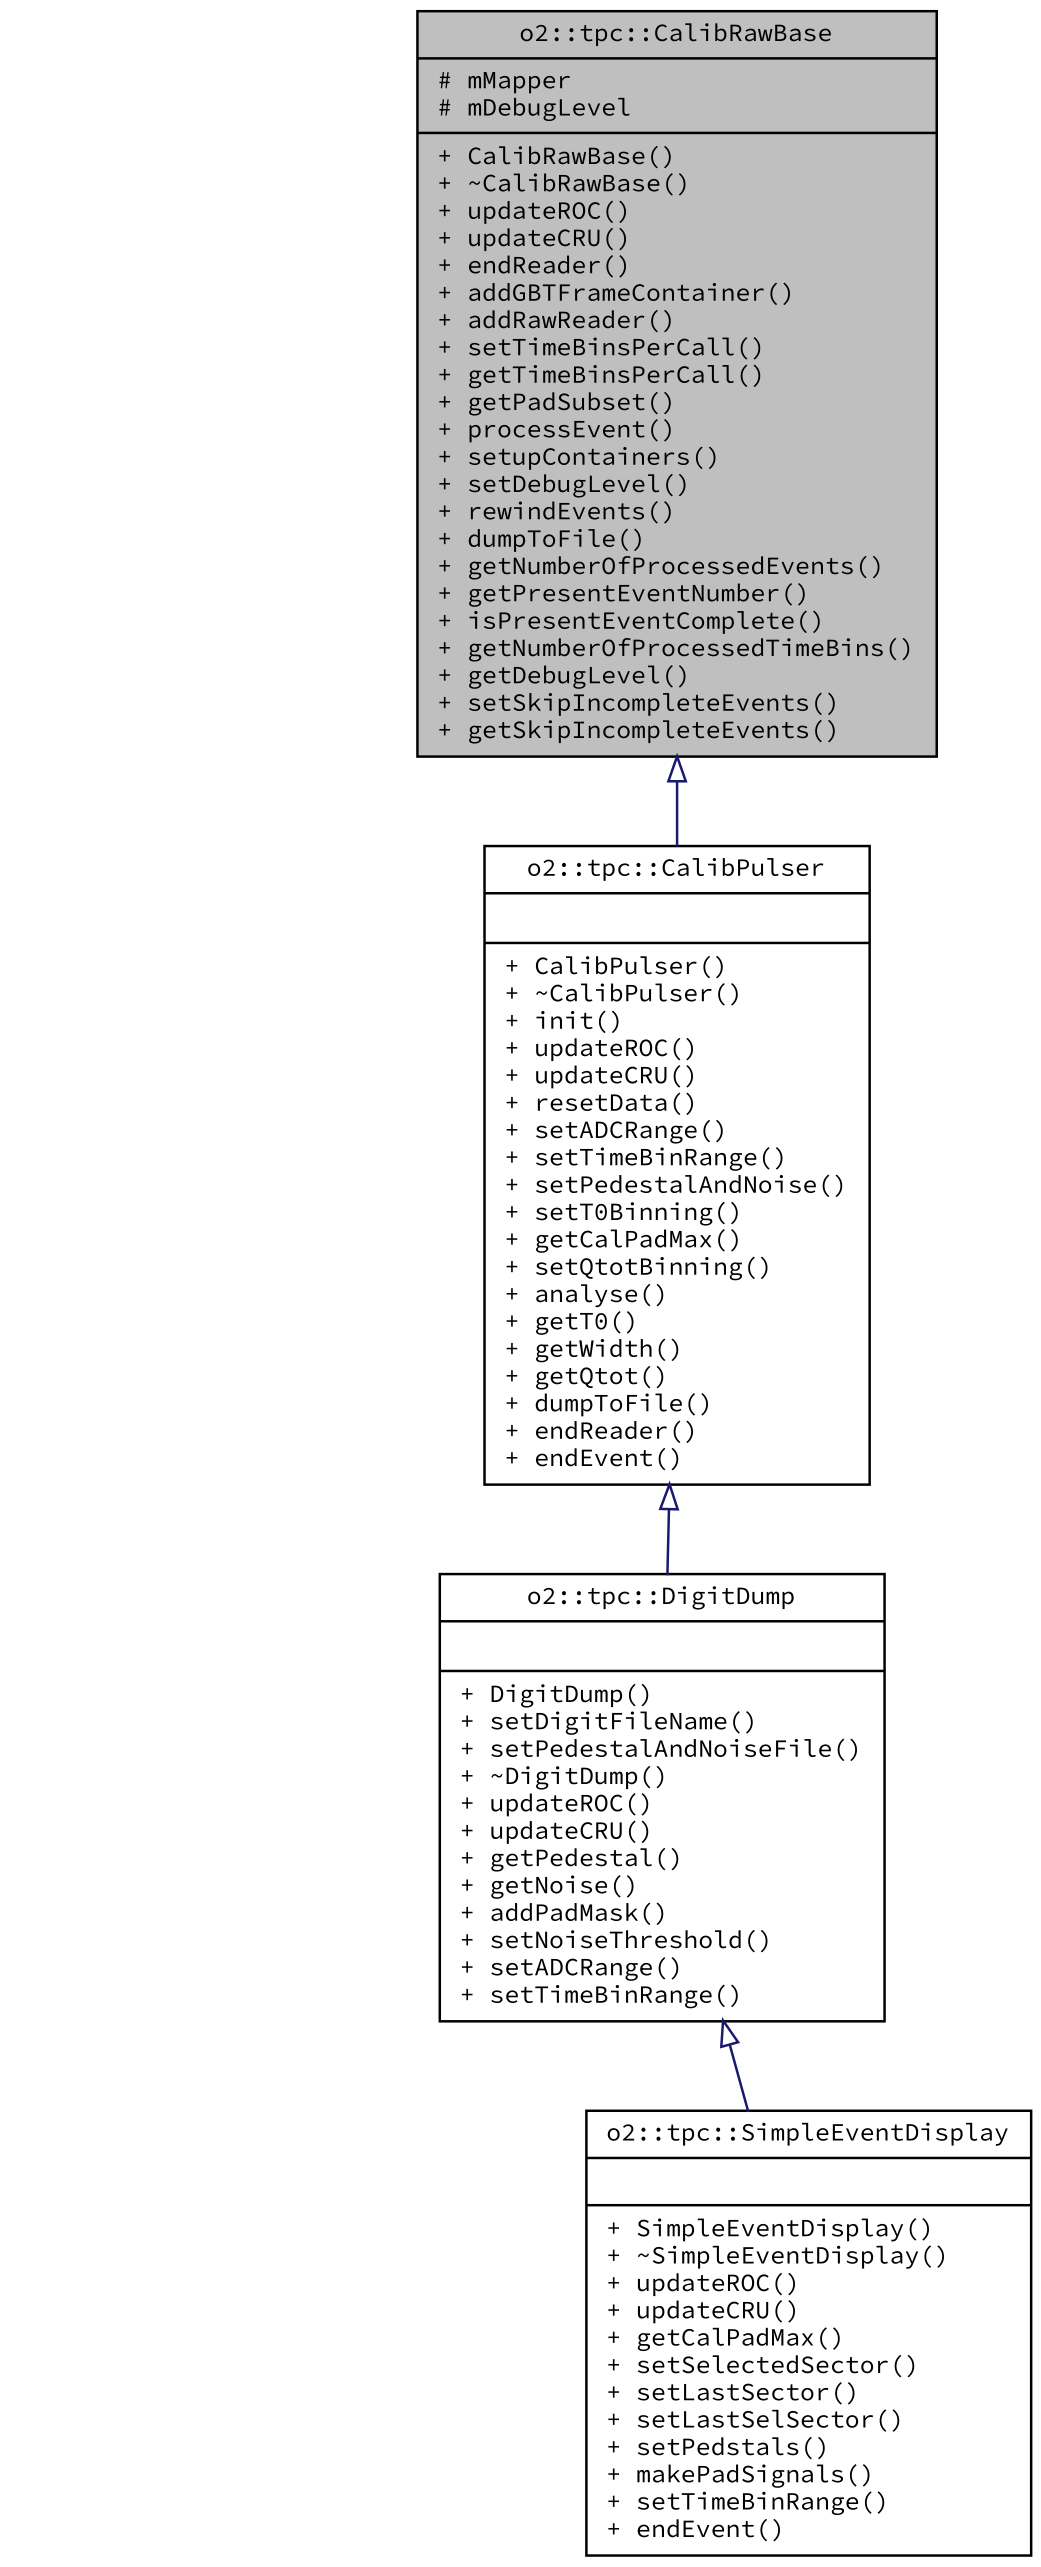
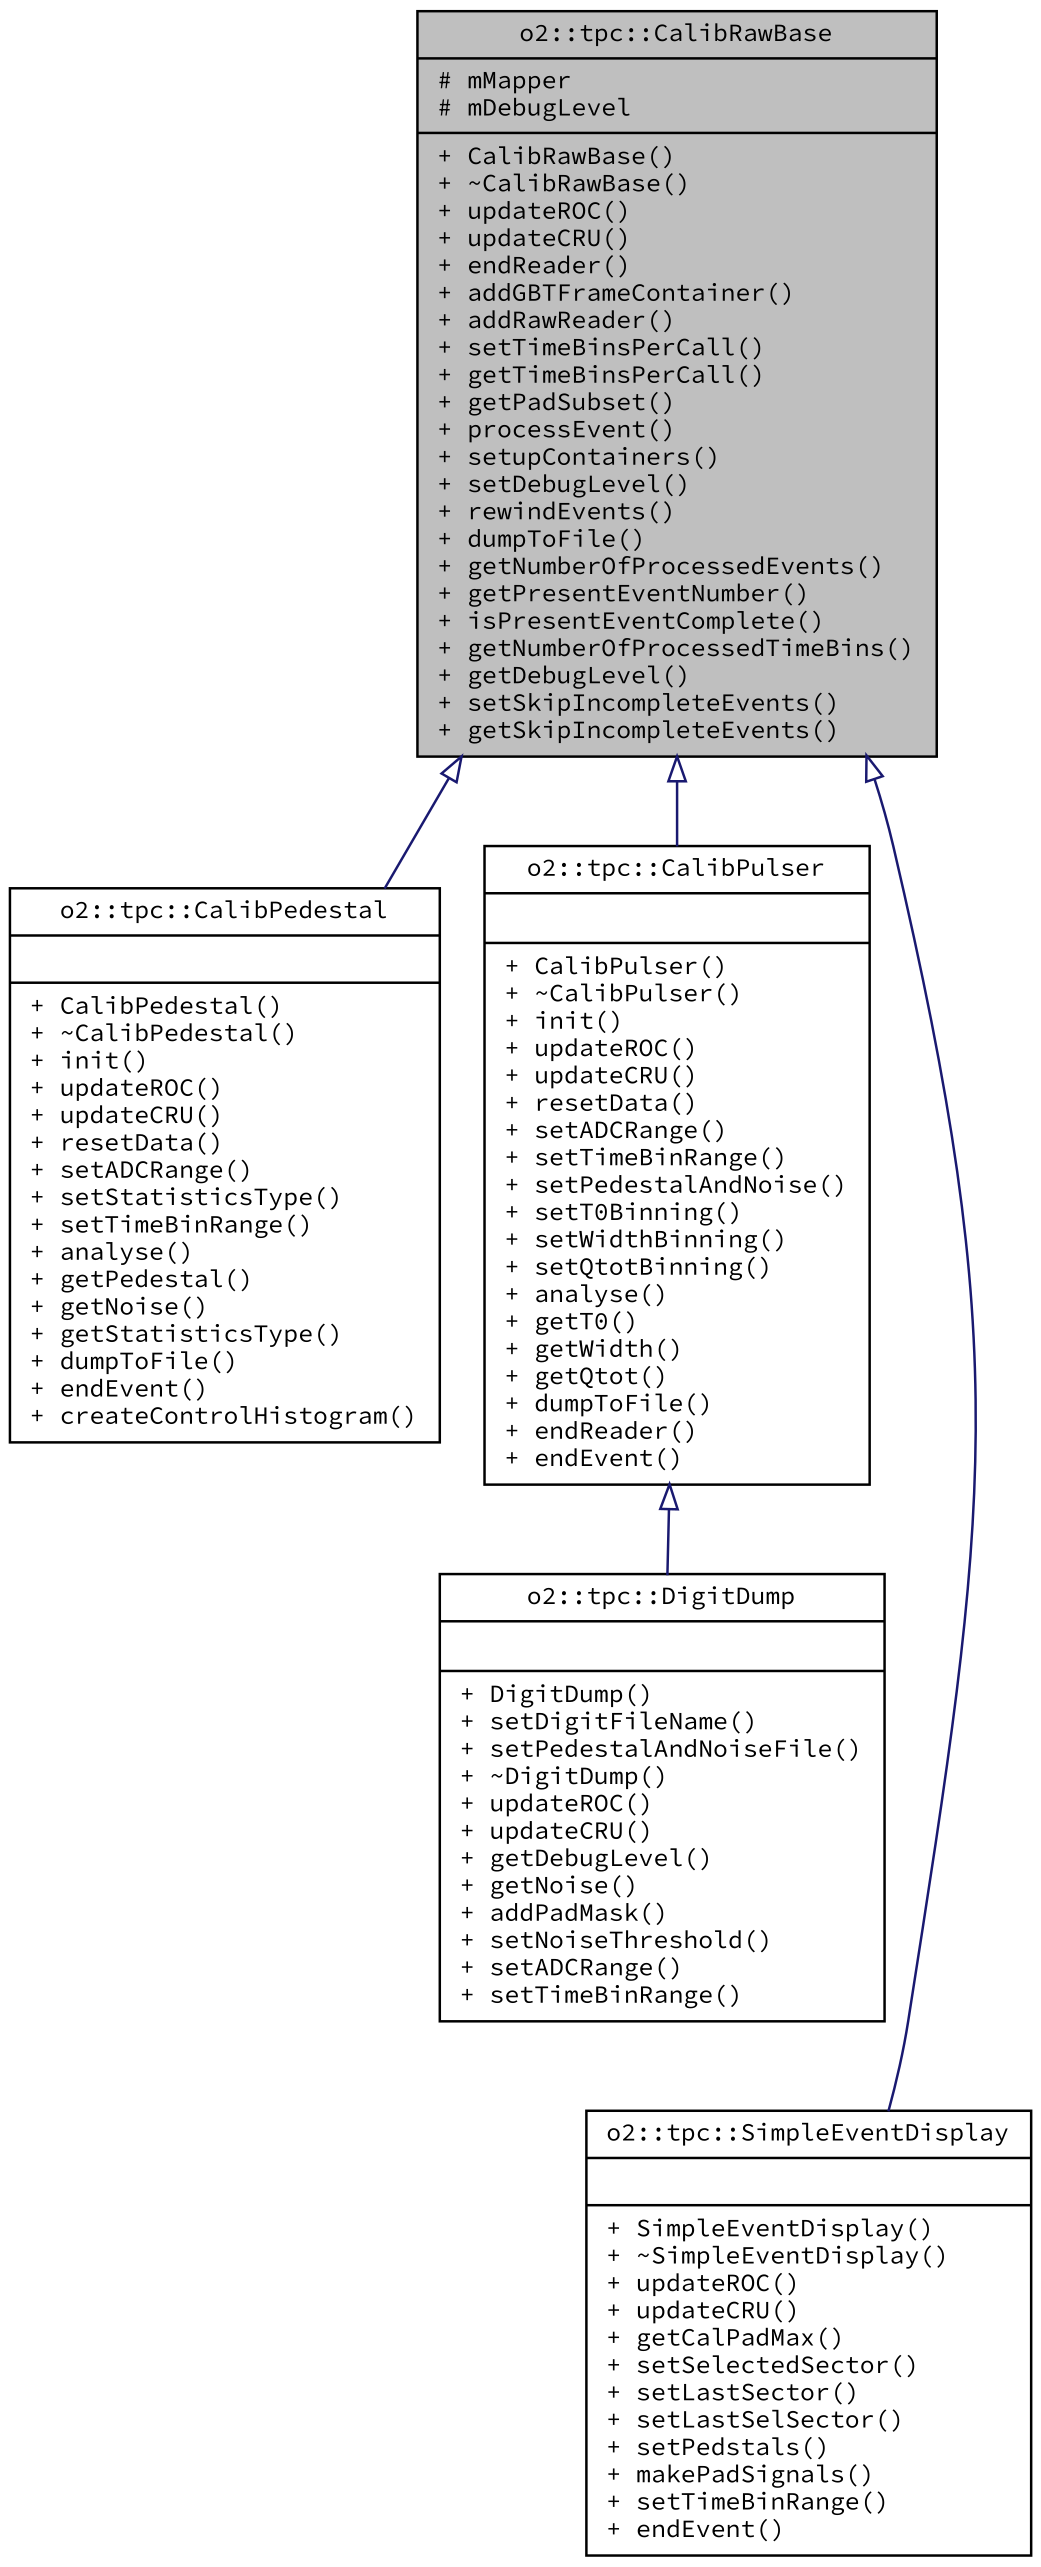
none -> (225, 1165)
(625, 1240) -> (647, 1240)
(573, 1859) -> (588, 1859)
(739, 2078) -> (975, 1444)
